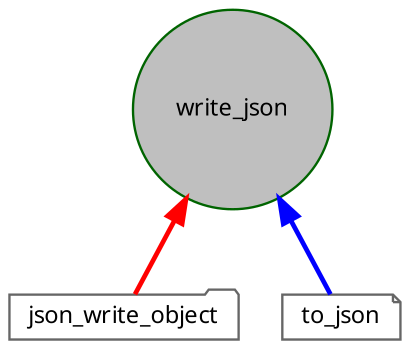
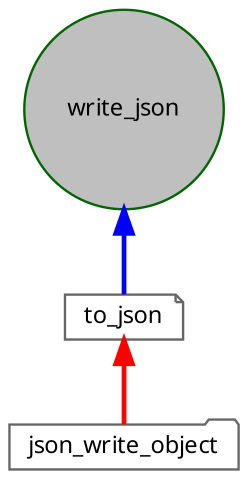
(155, 257) -> (124, 394)
